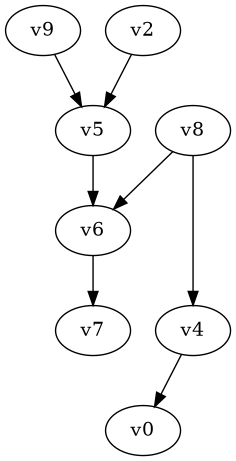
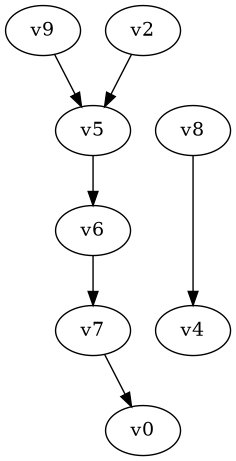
(148, 176) -> none
(171, 374) -> (115, 374)
